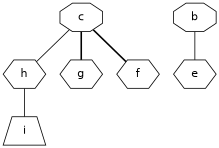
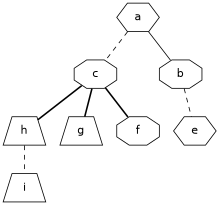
none -> (138, 17)
(53, 46) -> (60, 103)
(195, 46) -> (188, 103)
(24, 74) -> (24, 131)
(81, 74) -> (81, 131)
(138, 74) -> (138, 131)
(24, 103) -> (24, 159)
